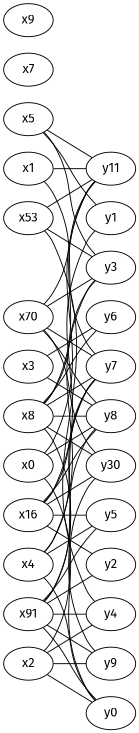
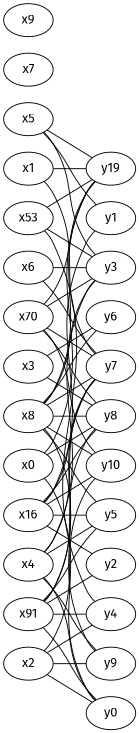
(111, 169) -> (111, 169)
none -> (28, 268)
none -> (70, 466)
(111, 466) -> (111, 466)
(63, 635) -> (70, 614)
